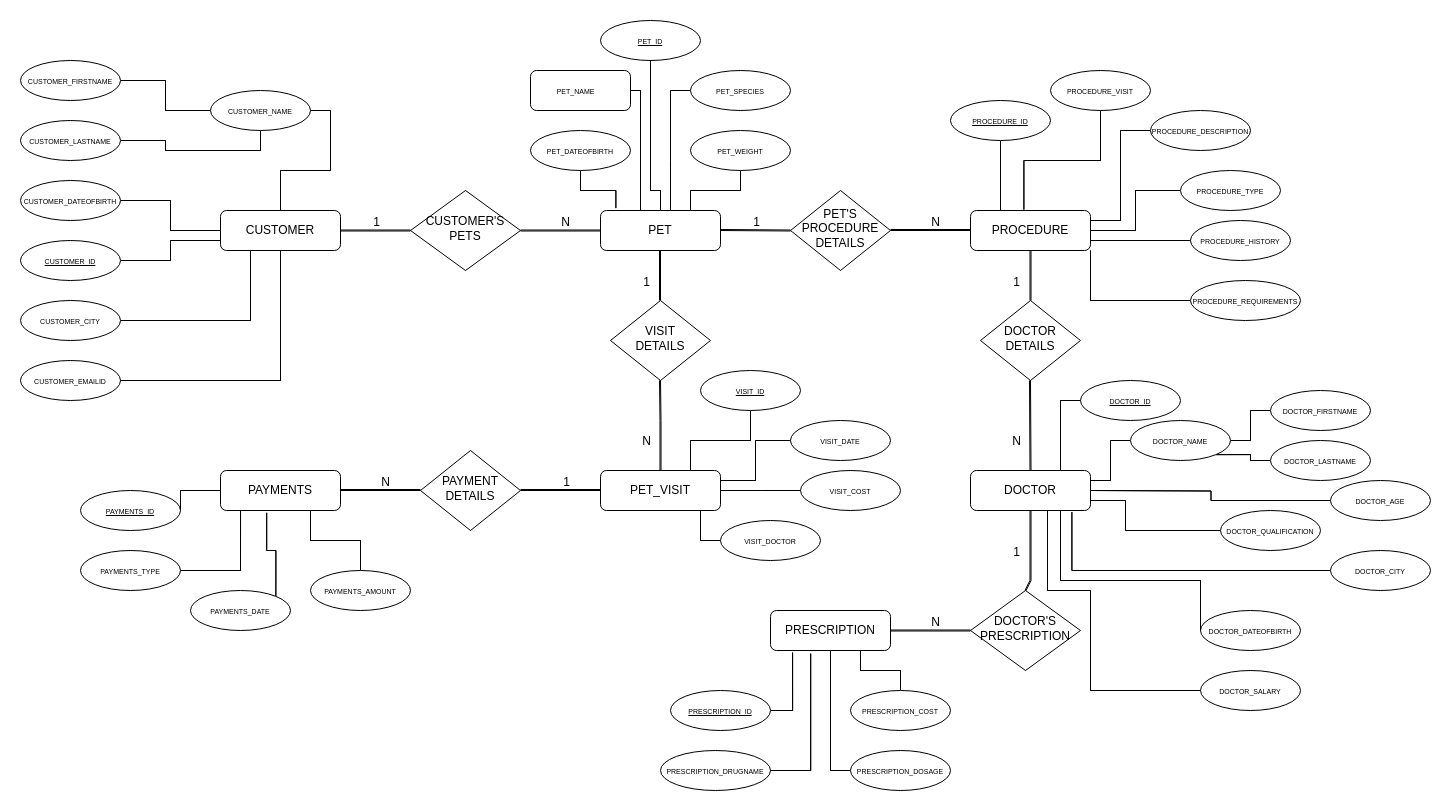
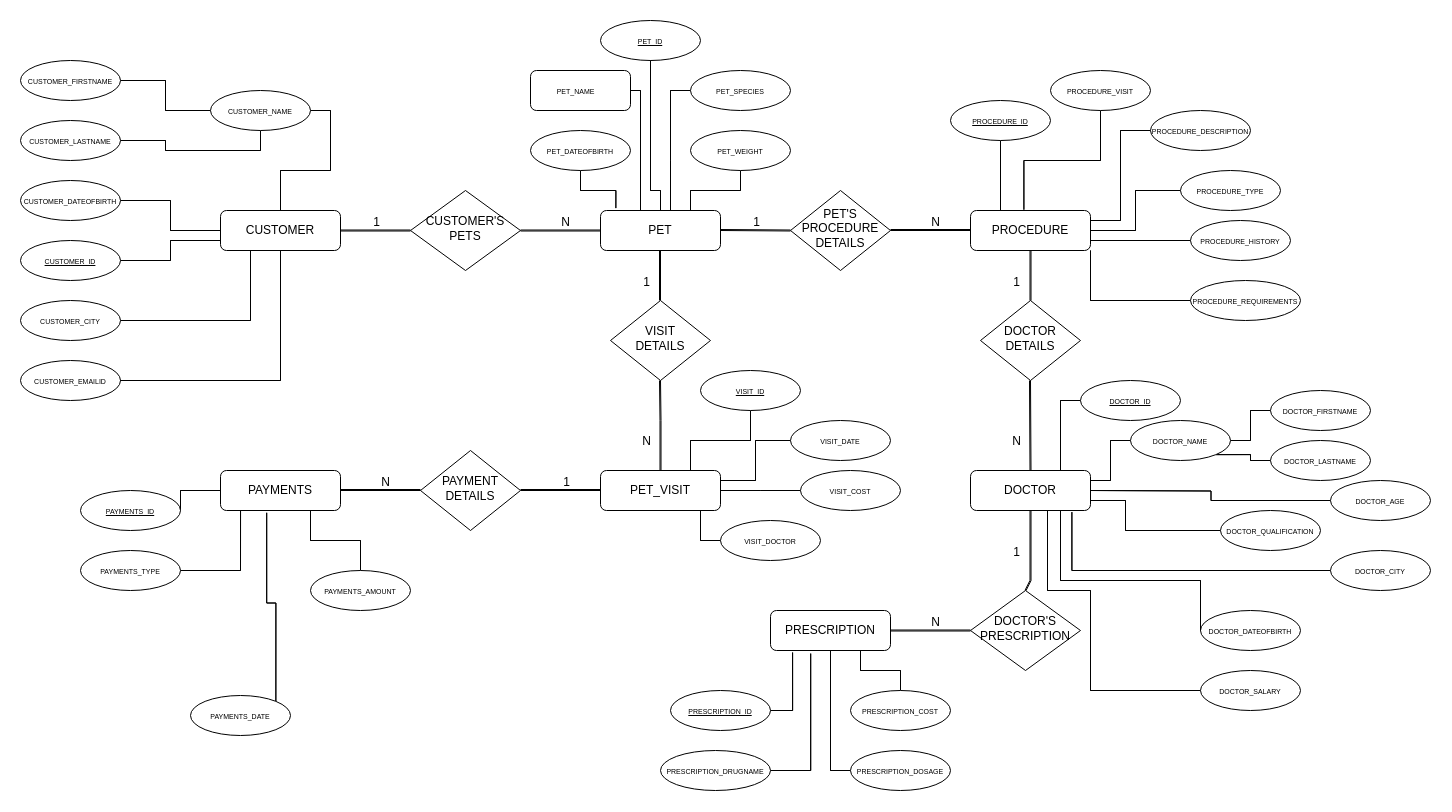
(241, 611) -> (241, 716)
